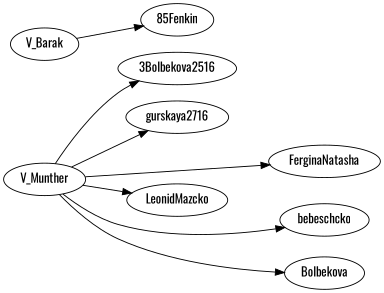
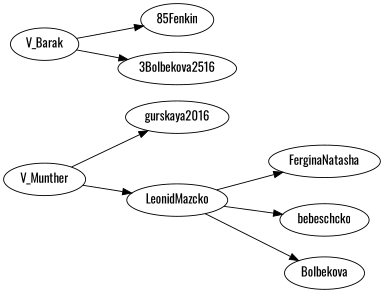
(177, 117) -> (177, 117)
(89, 120) -> (98, 54)
(173, 171) -> (245, 182)
(165, 233) -> (249, 210)
(159, 254) -> (248, 235)
